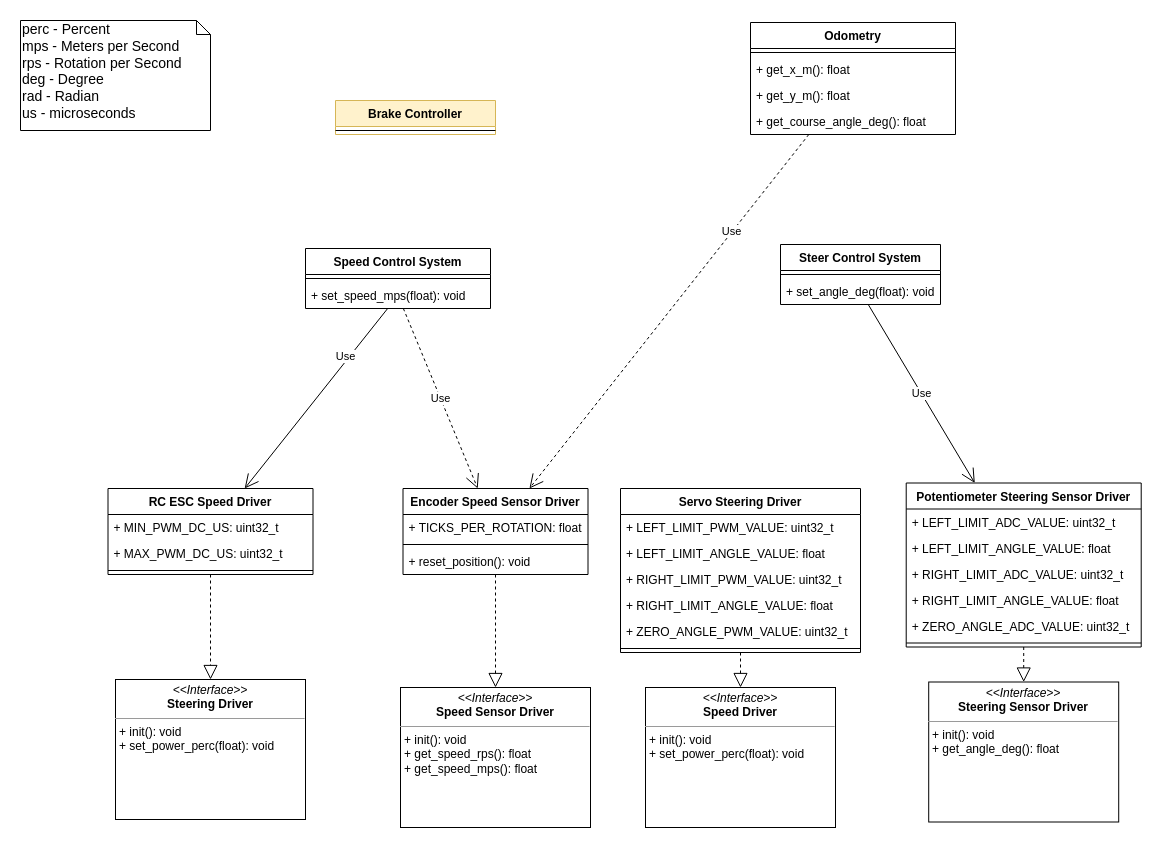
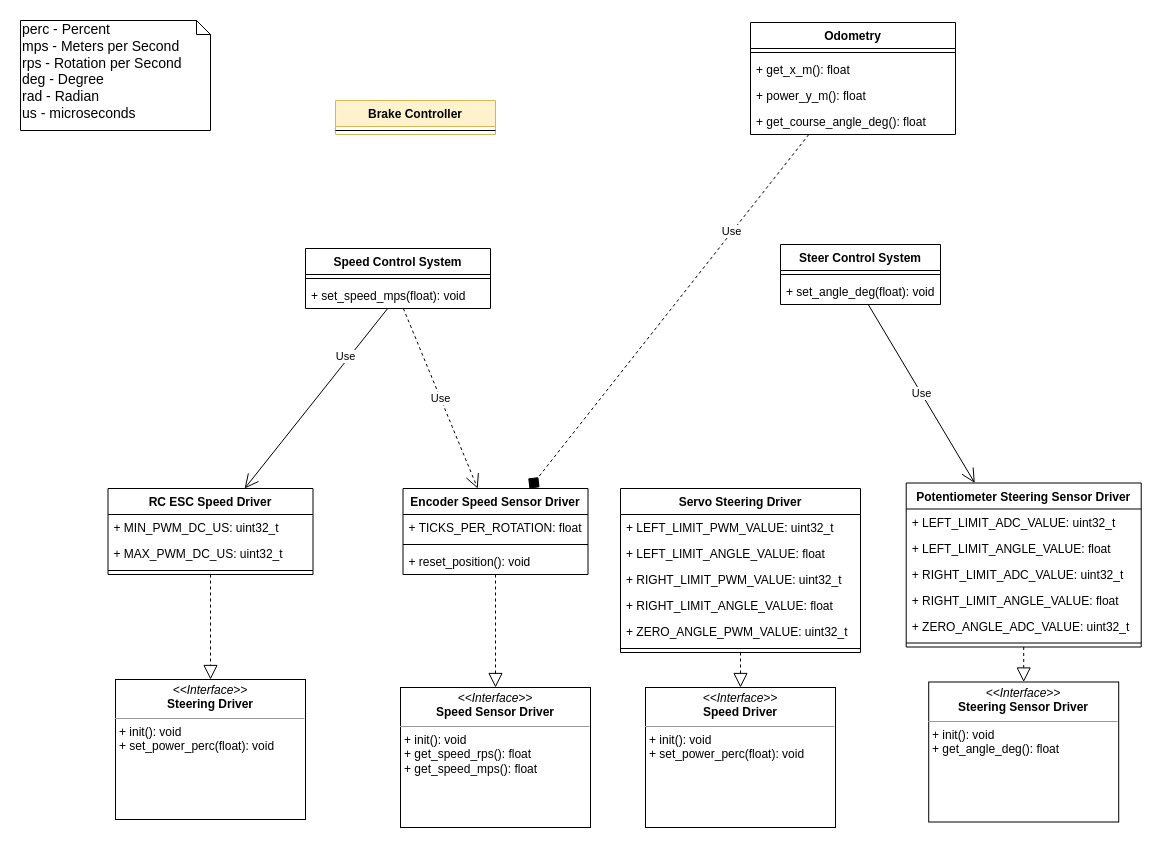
(810, 96) -> (817, 96)
(535, 481) -> (539, 477)
